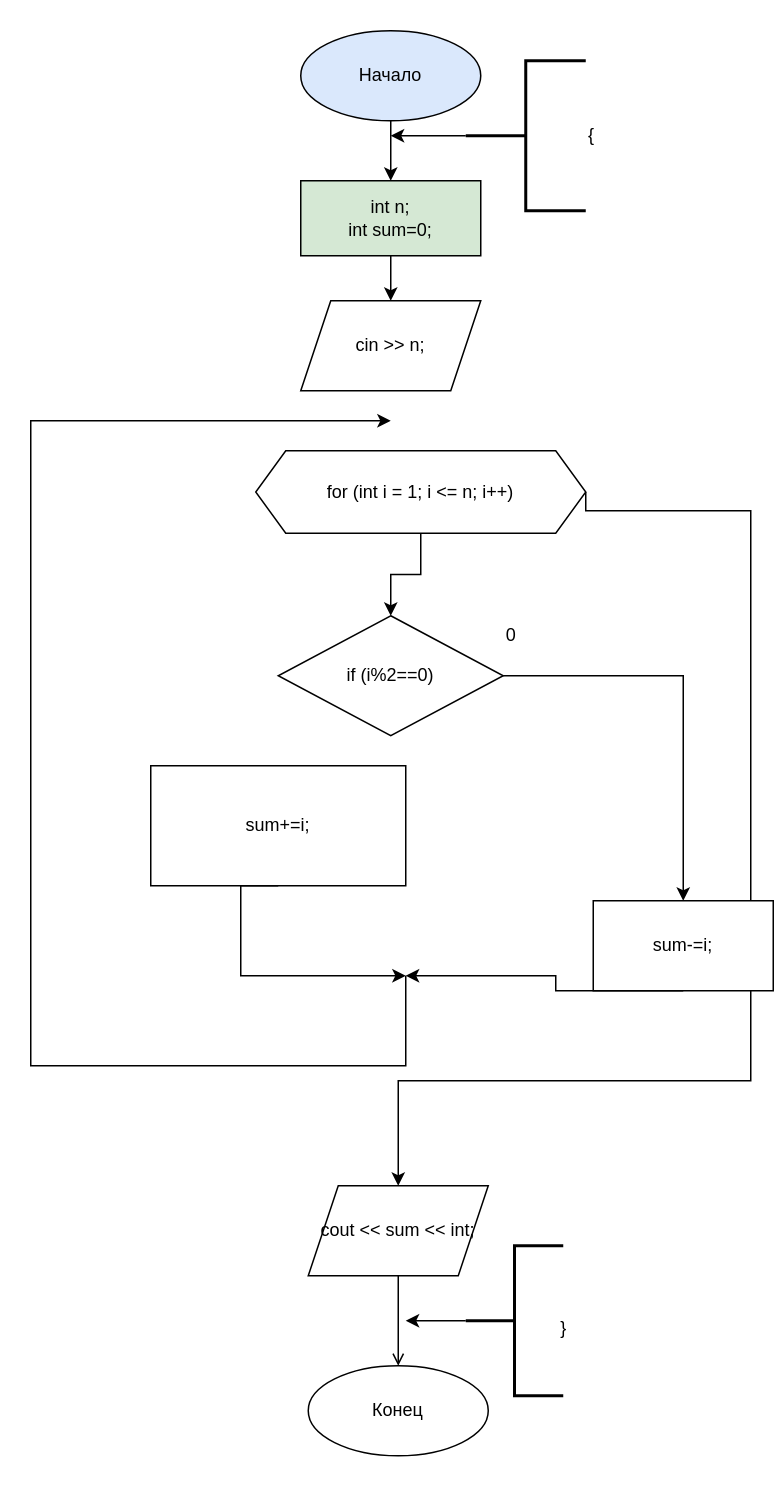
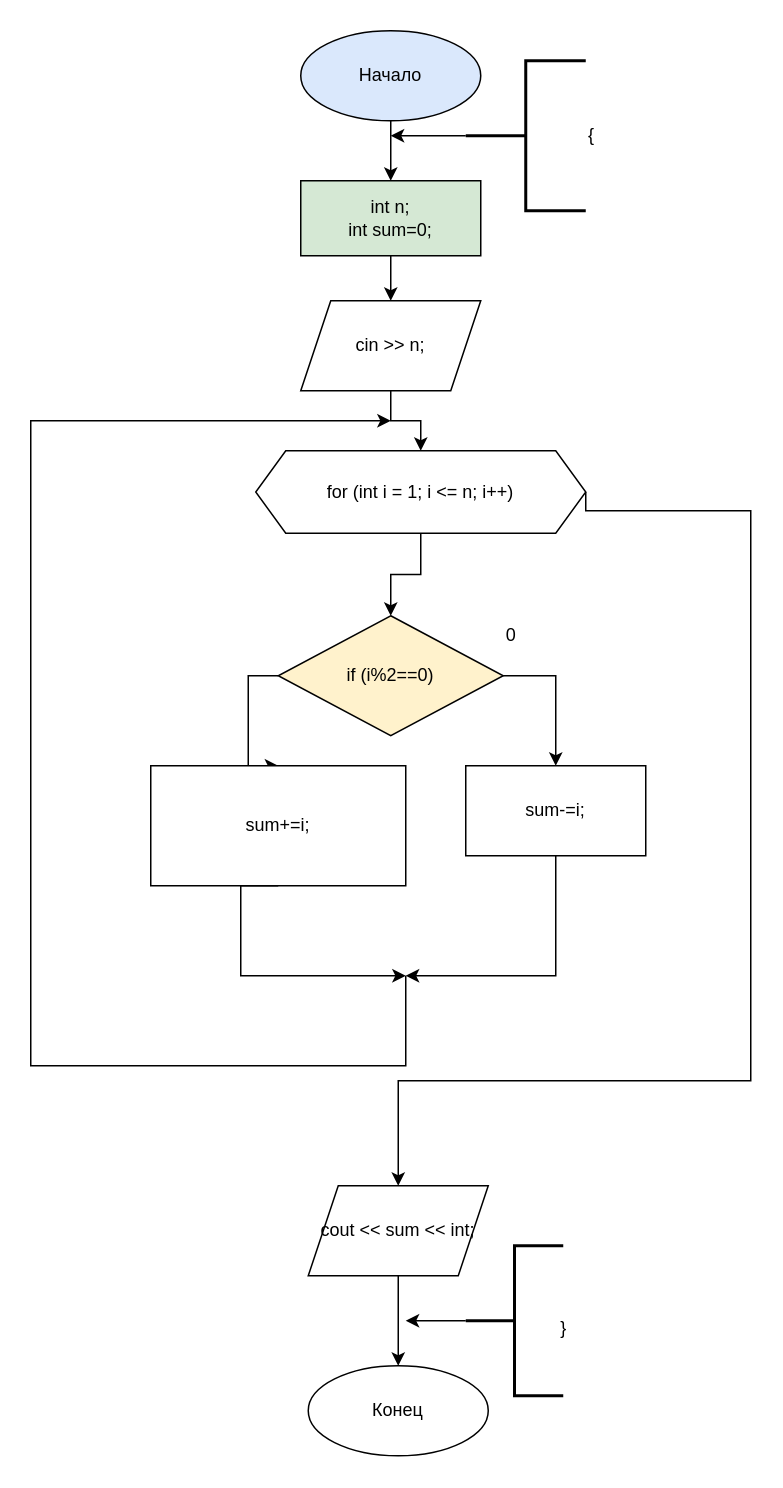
none -> (401, 421)
(391, 676) -> (391, 676)
none -> (248, 707)
(683, 946) -> (556, 811)
(398, 1356) -> (398, 1354)
